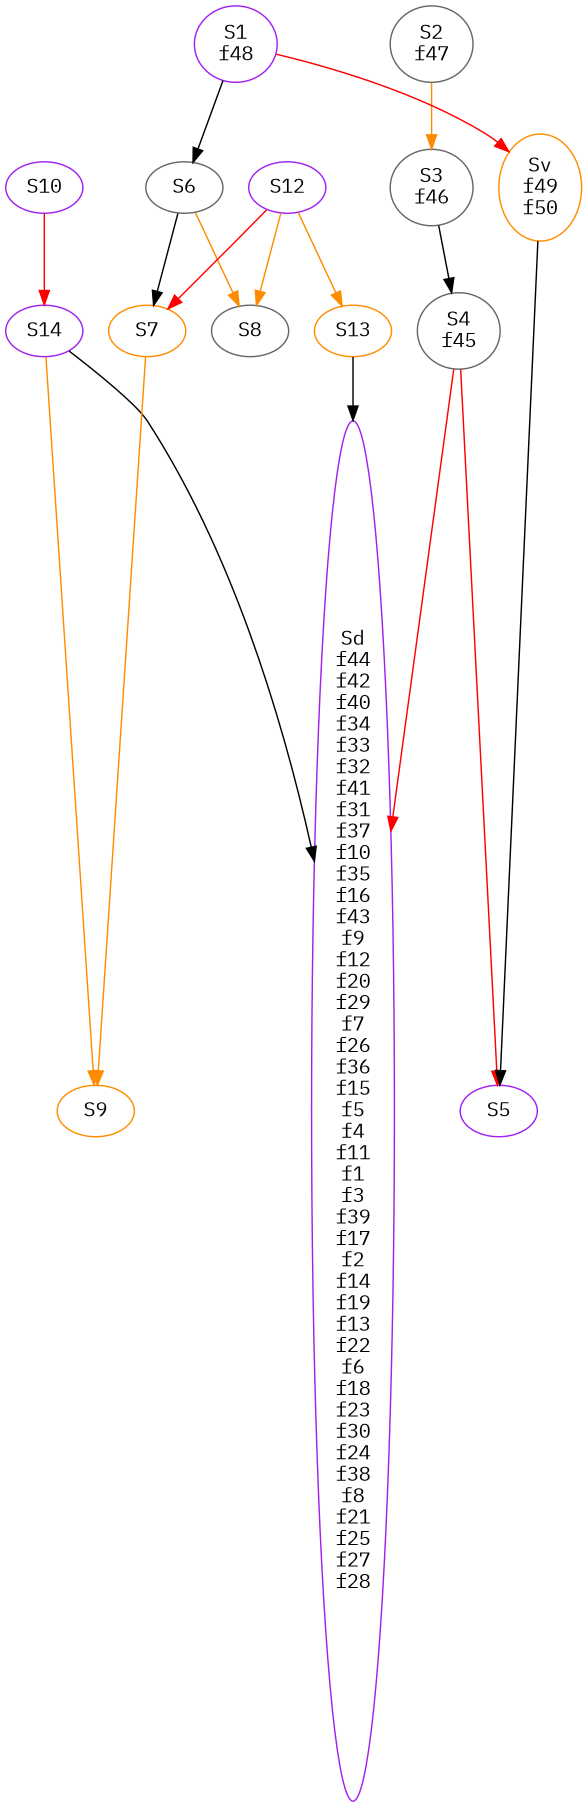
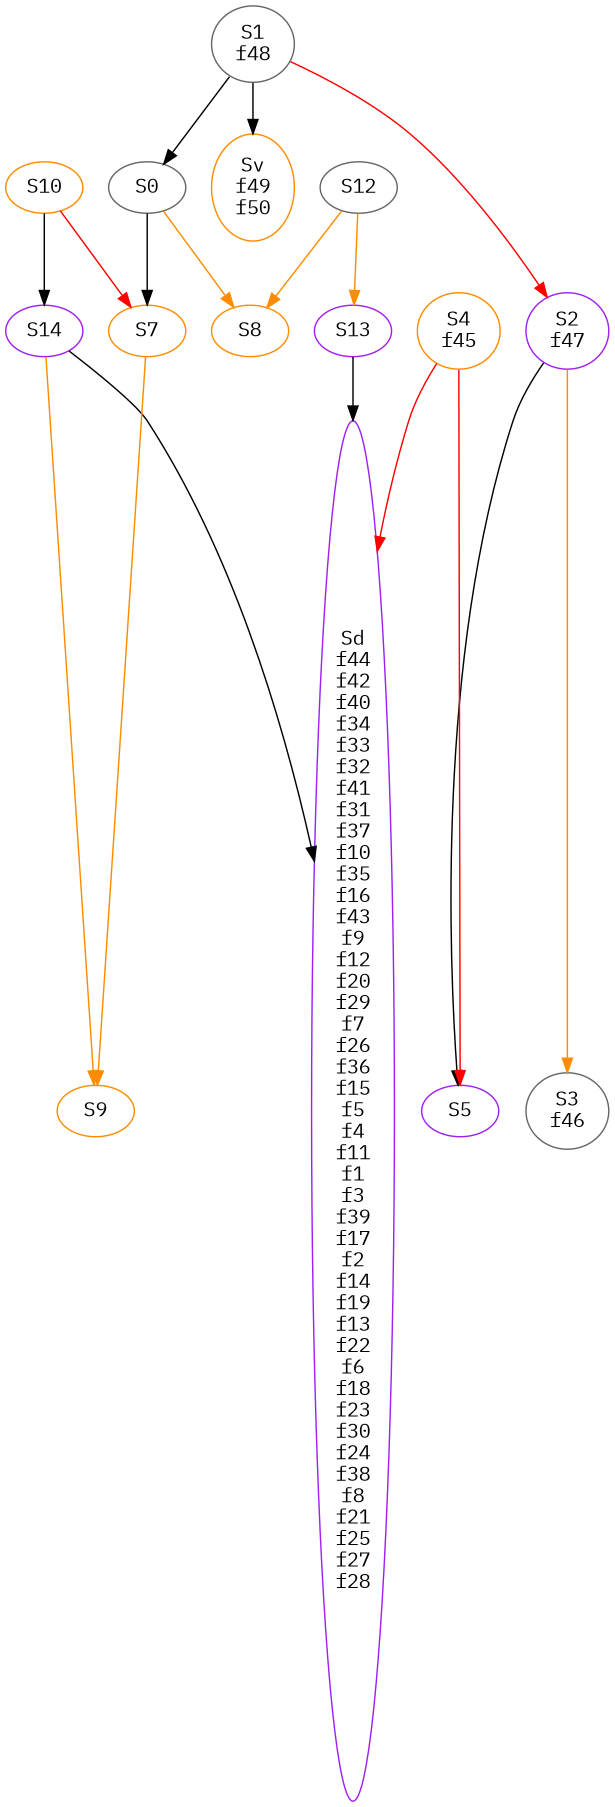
(236, 44) -> (253, 44)
(432, 44) -> (567, 331)
(391, 89) -> (253, 101)
none -> (432, 154)
(44, 188) -> (44, 188)
(184, 188) -> (147, 188)
(287, 188) -> (359, 188)
(44, 252) -> (44, 252)
(225, 252) -> (91, 253)
(444, 252) -> none
(250, 331) -> (250, 331)
(353, 331) -> (353, 331)
(459, 331) -> (459, 331)
(519, 656) -> (469, 621)
